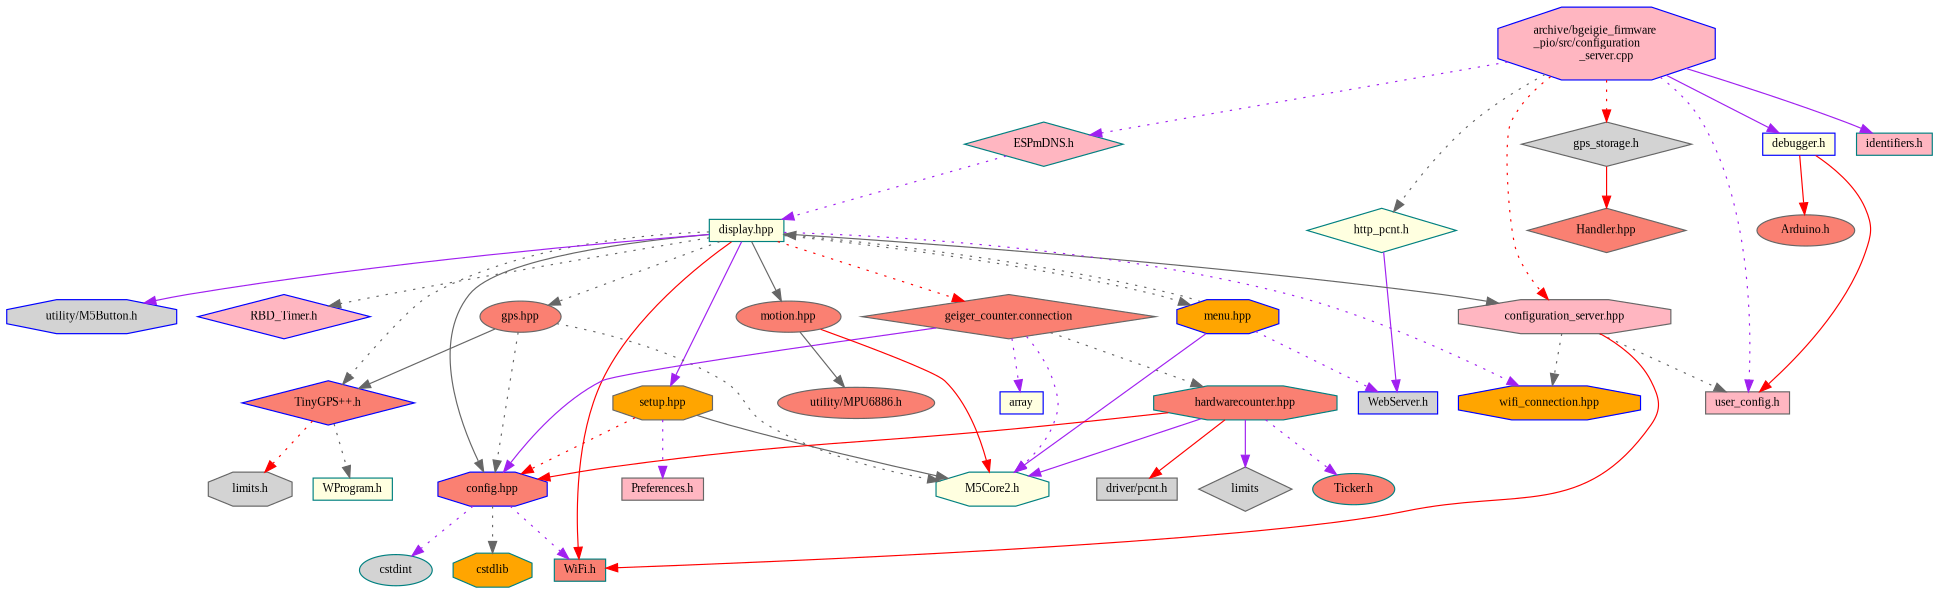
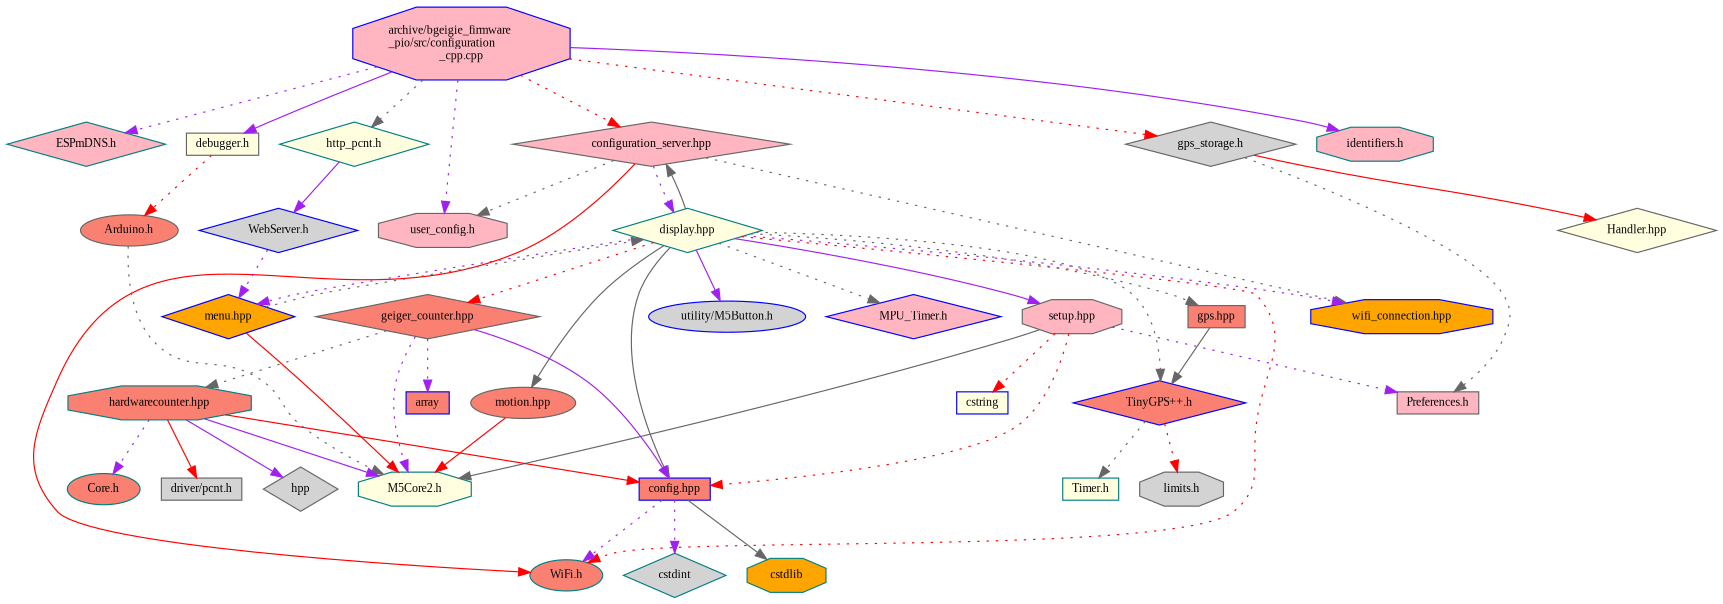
(1607, 44) -> (461, 44)
(1799, 144) -> (223, 144)
(1894, 144) -> (1375, 144)
(1802, 179) -> (183, 181)
(900, 186) -> (660, 184)
(747, 230) -> (688, 230)
(1607, 230) -> (1637, 230)
none -> (1429, 238)
(983, 261) -> (454, 268)
(1857, 273) -> none
(92, 317) -> (727, 317)
(284, 317) -> (914, 317)
(521, 317) -> (1217, 317)
(1009, 317) -> (428, 317)
(1228, 317) -> (228, 317)
(1565, 317) -> (651, 144)
(1311, 359) -> (257, 268)
(607, 371) -> (1255, 463)
(508, 396) -> none
(1115, 399) -> (319, 398)
(743, 400) -> (228, 367)
(663, 403) -> (1072, 317)
(856, 403) -> none
none -> (982, 403)
(1022, 403) -> (428, 403)
(1398, 403) -> (279, 230)
(1748, 403) -> (443, 230)
(353, 489) -> (1091, 489)
(493, 489) -> (675, 489)
(1245, 489) -> (301, 489)
(1354, 489) -> (104, 489)
(493, 524) -> (723, 526)
(396, 570) -> (675, 575)
(580, 570) -> (566, 575)
